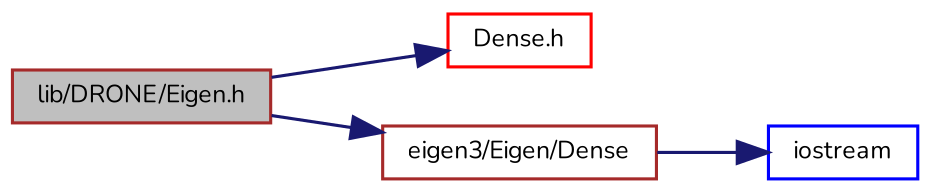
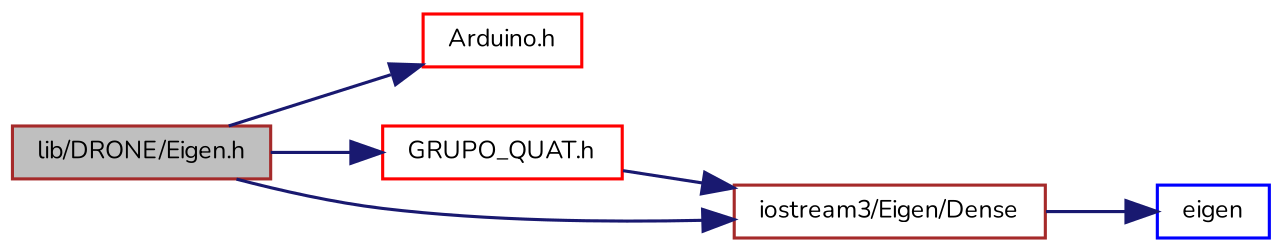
(520, 40) -> (502, 40)
none -> (502, 152)
(520, 152) -> (890, 212)
(843, 152) -> (1213, 212)
